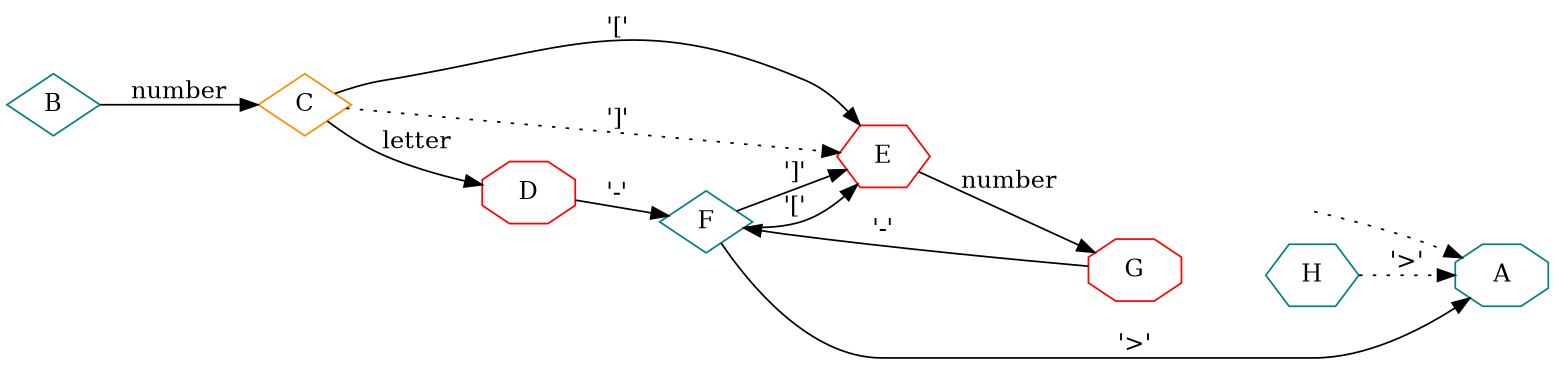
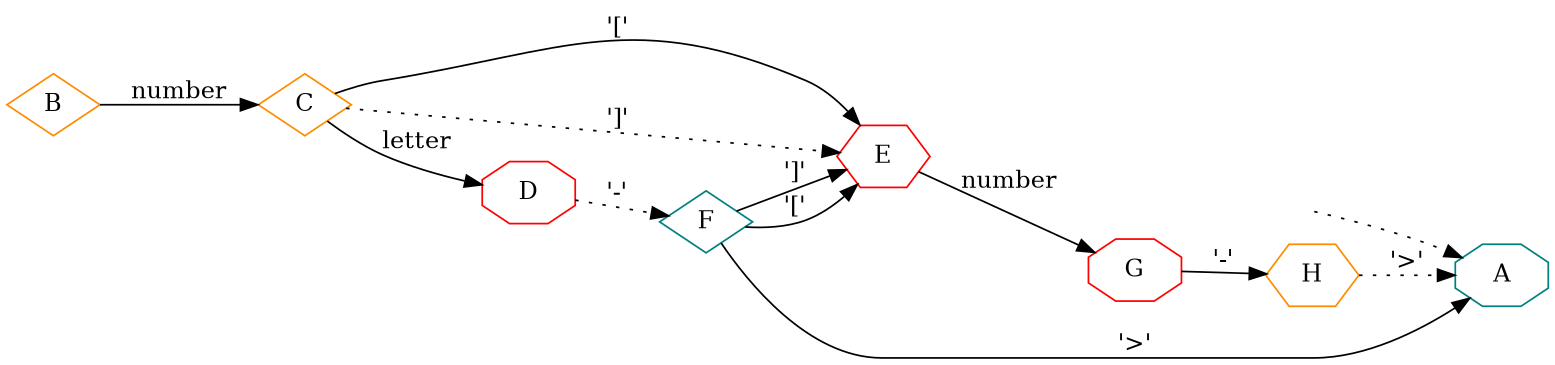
(53, 105) -> (53, 105)
(613, 206) -> (613, 206)
(925, 250) -> (1215, 272)
(1312, 275) -> (1312, 275)
